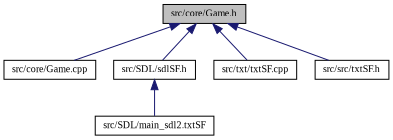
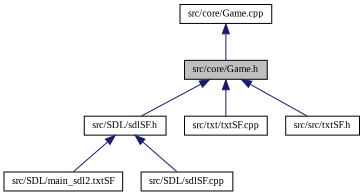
(122, 44) -> (226, 47)
none -> (187, 181)
